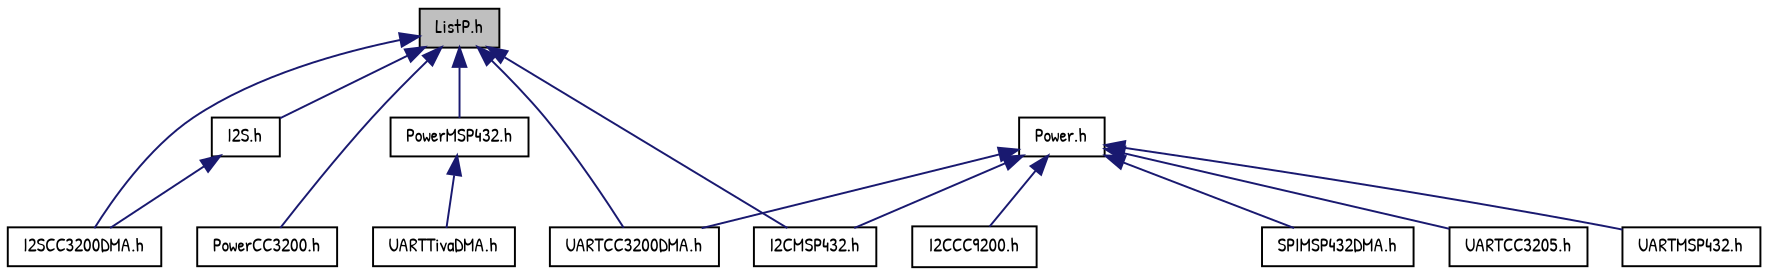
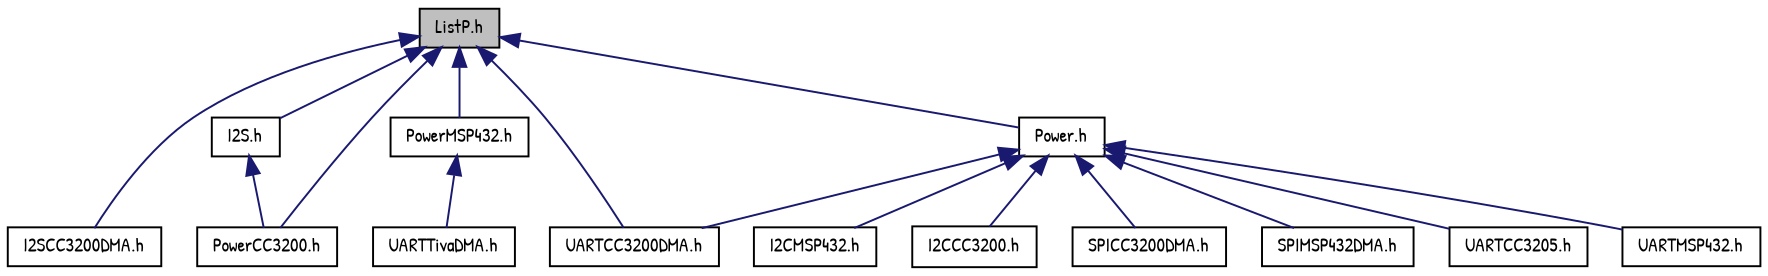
(646, 143) -> (769, 84)
(157, 197) -> (258, 201)
(974, 247) -> (974, 247)
none -> (1149, 247)
